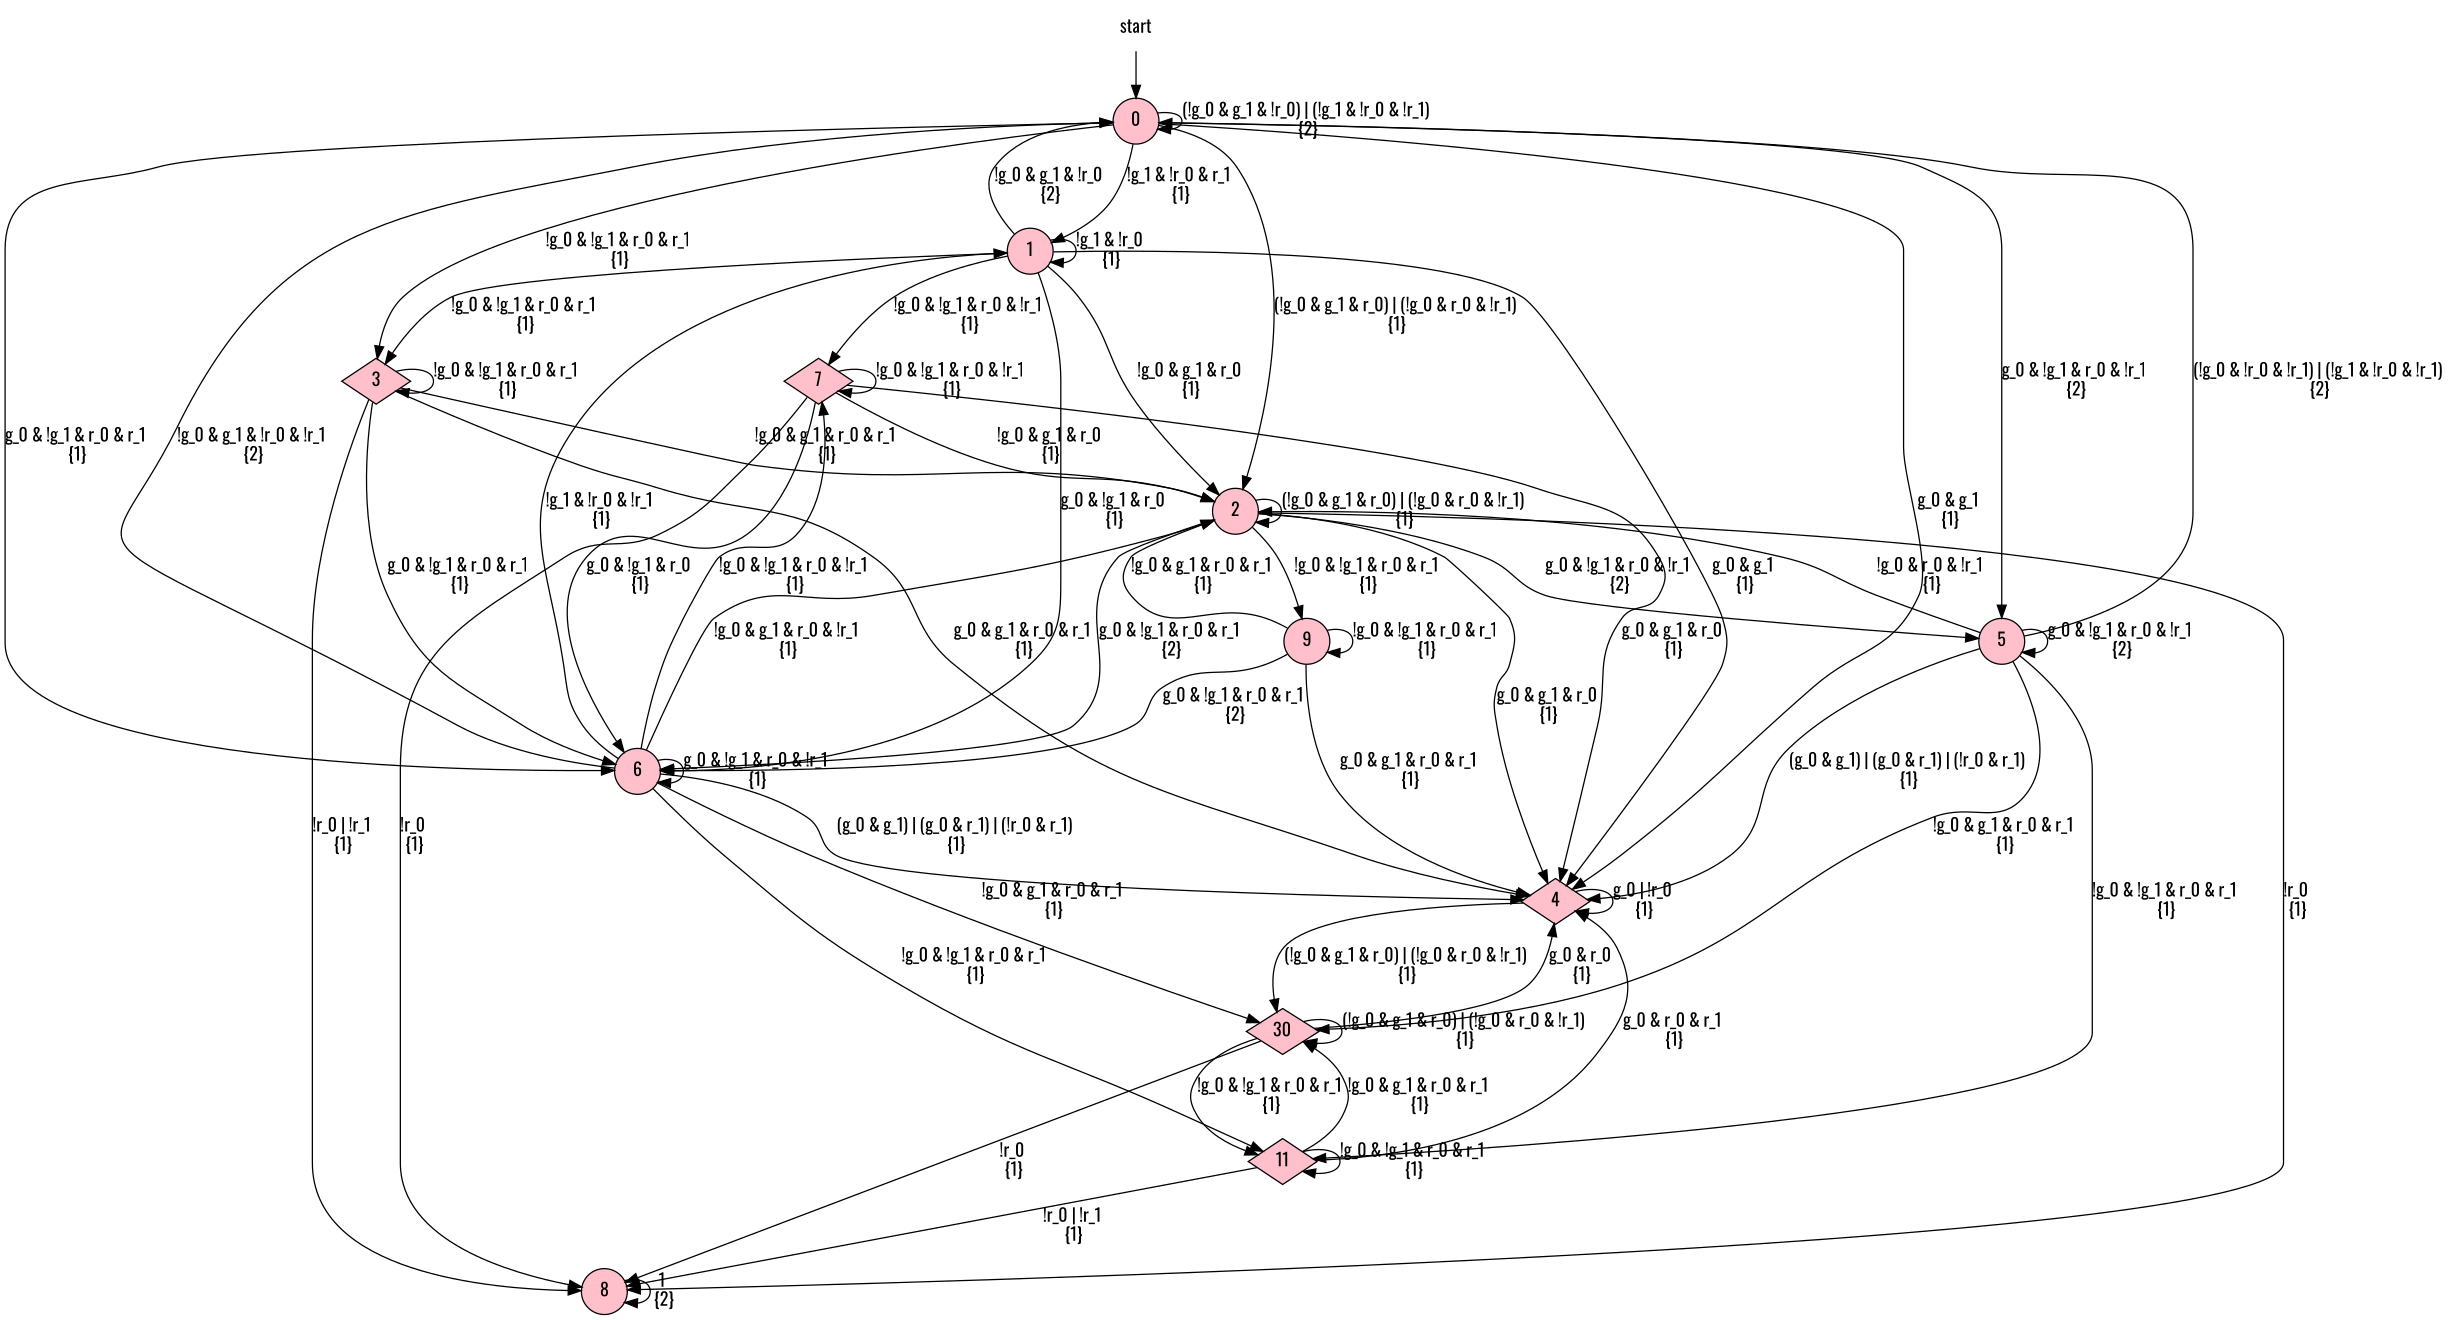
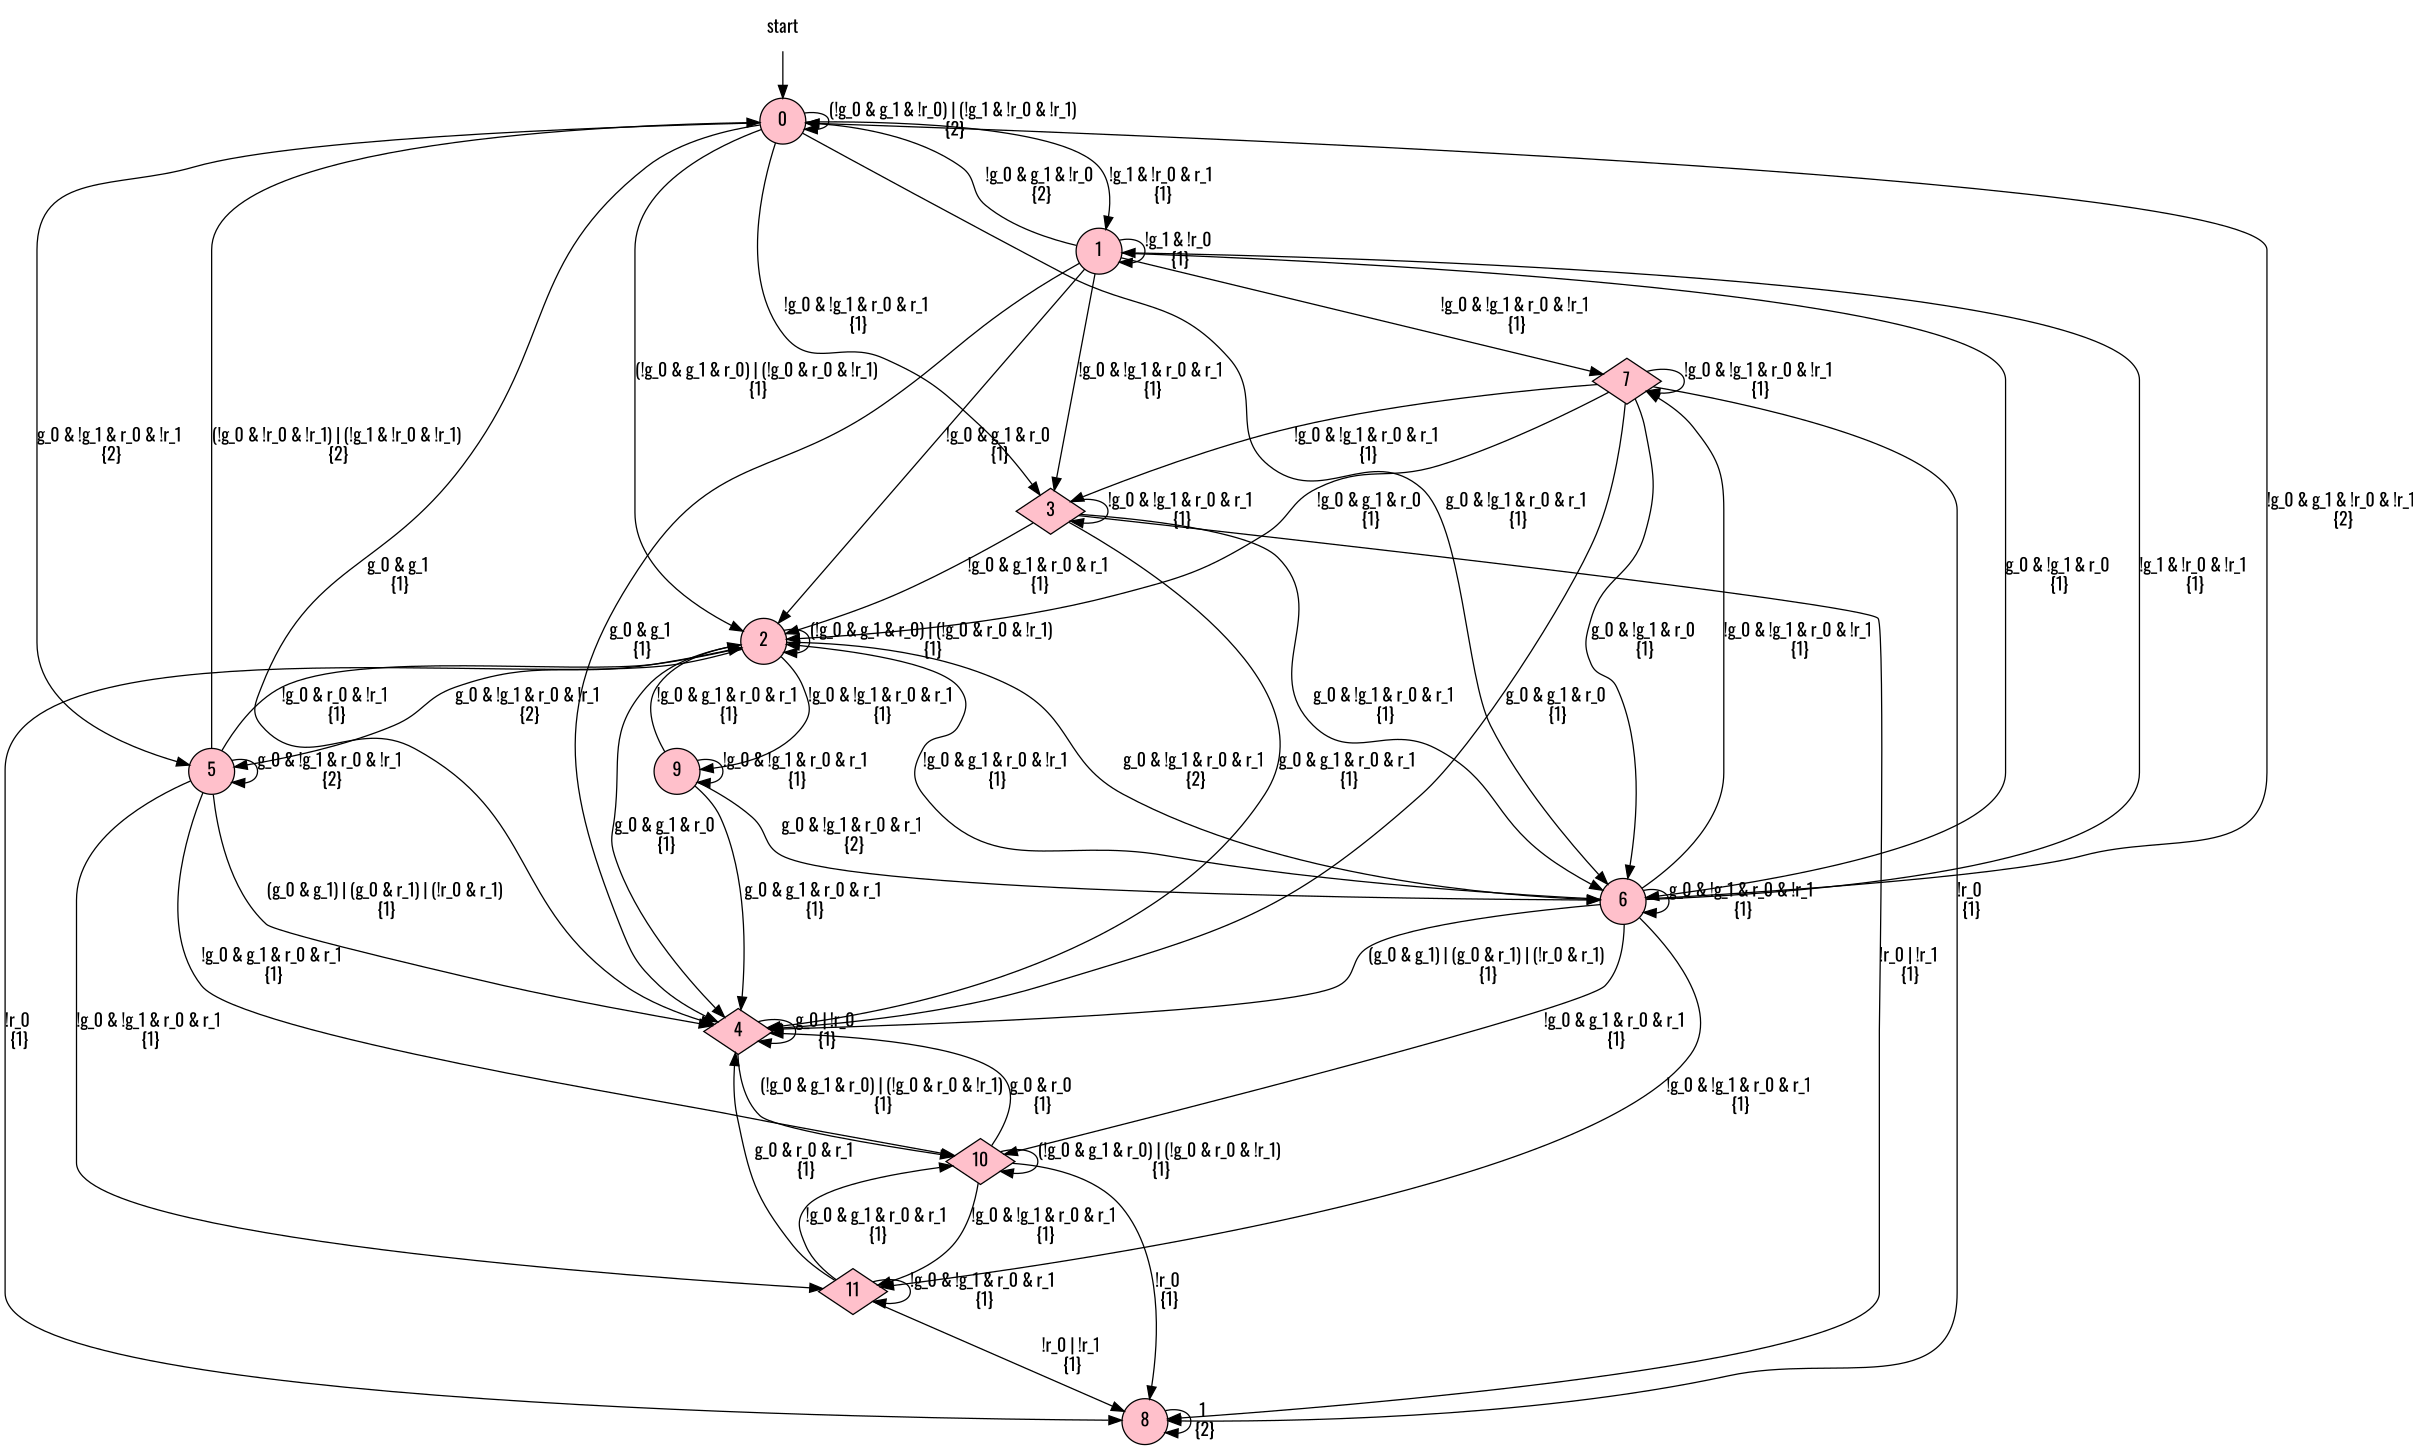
none -> (1335, 418)
(1283, 1031) -> (980, 1162)
